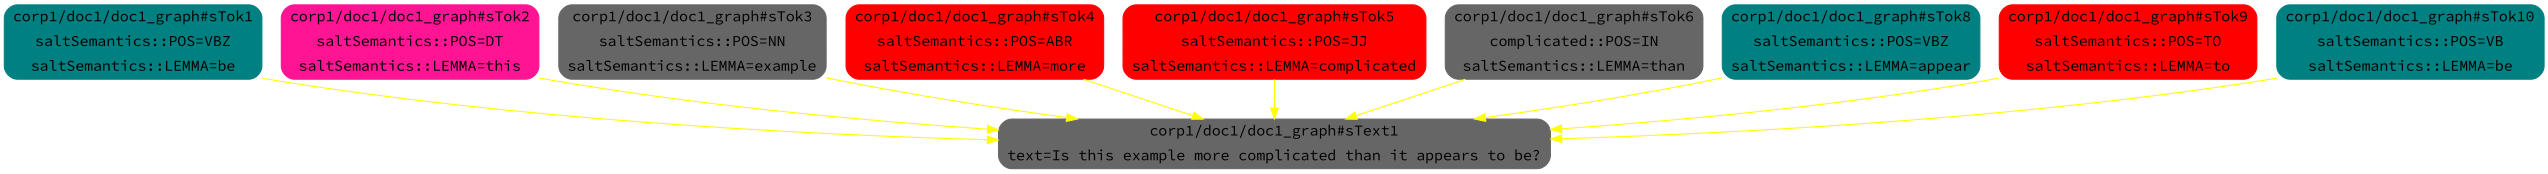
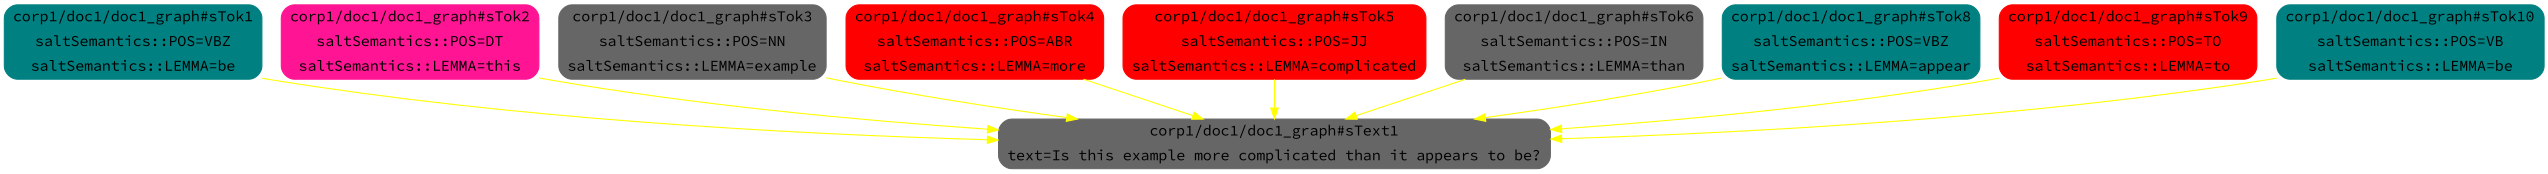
(1574, 41) -> (1574, 41)
